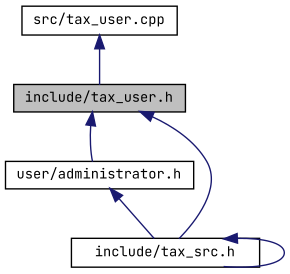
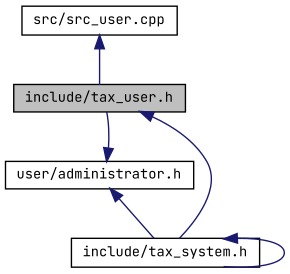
(100, 21) -> (100, 21)
(90, 144) -> (109, 130)
(166, 253) -> (166, 253)
